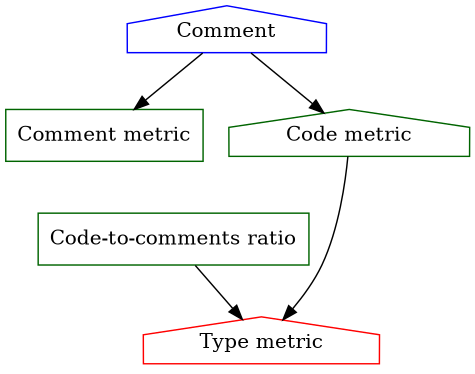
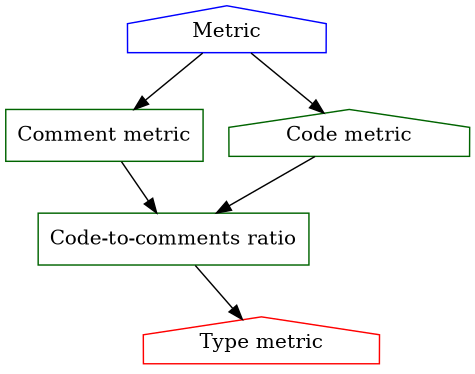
(227, 32) -> (227, 32)
none -> (135, 181)
(332, 237) -> (272, 181)
